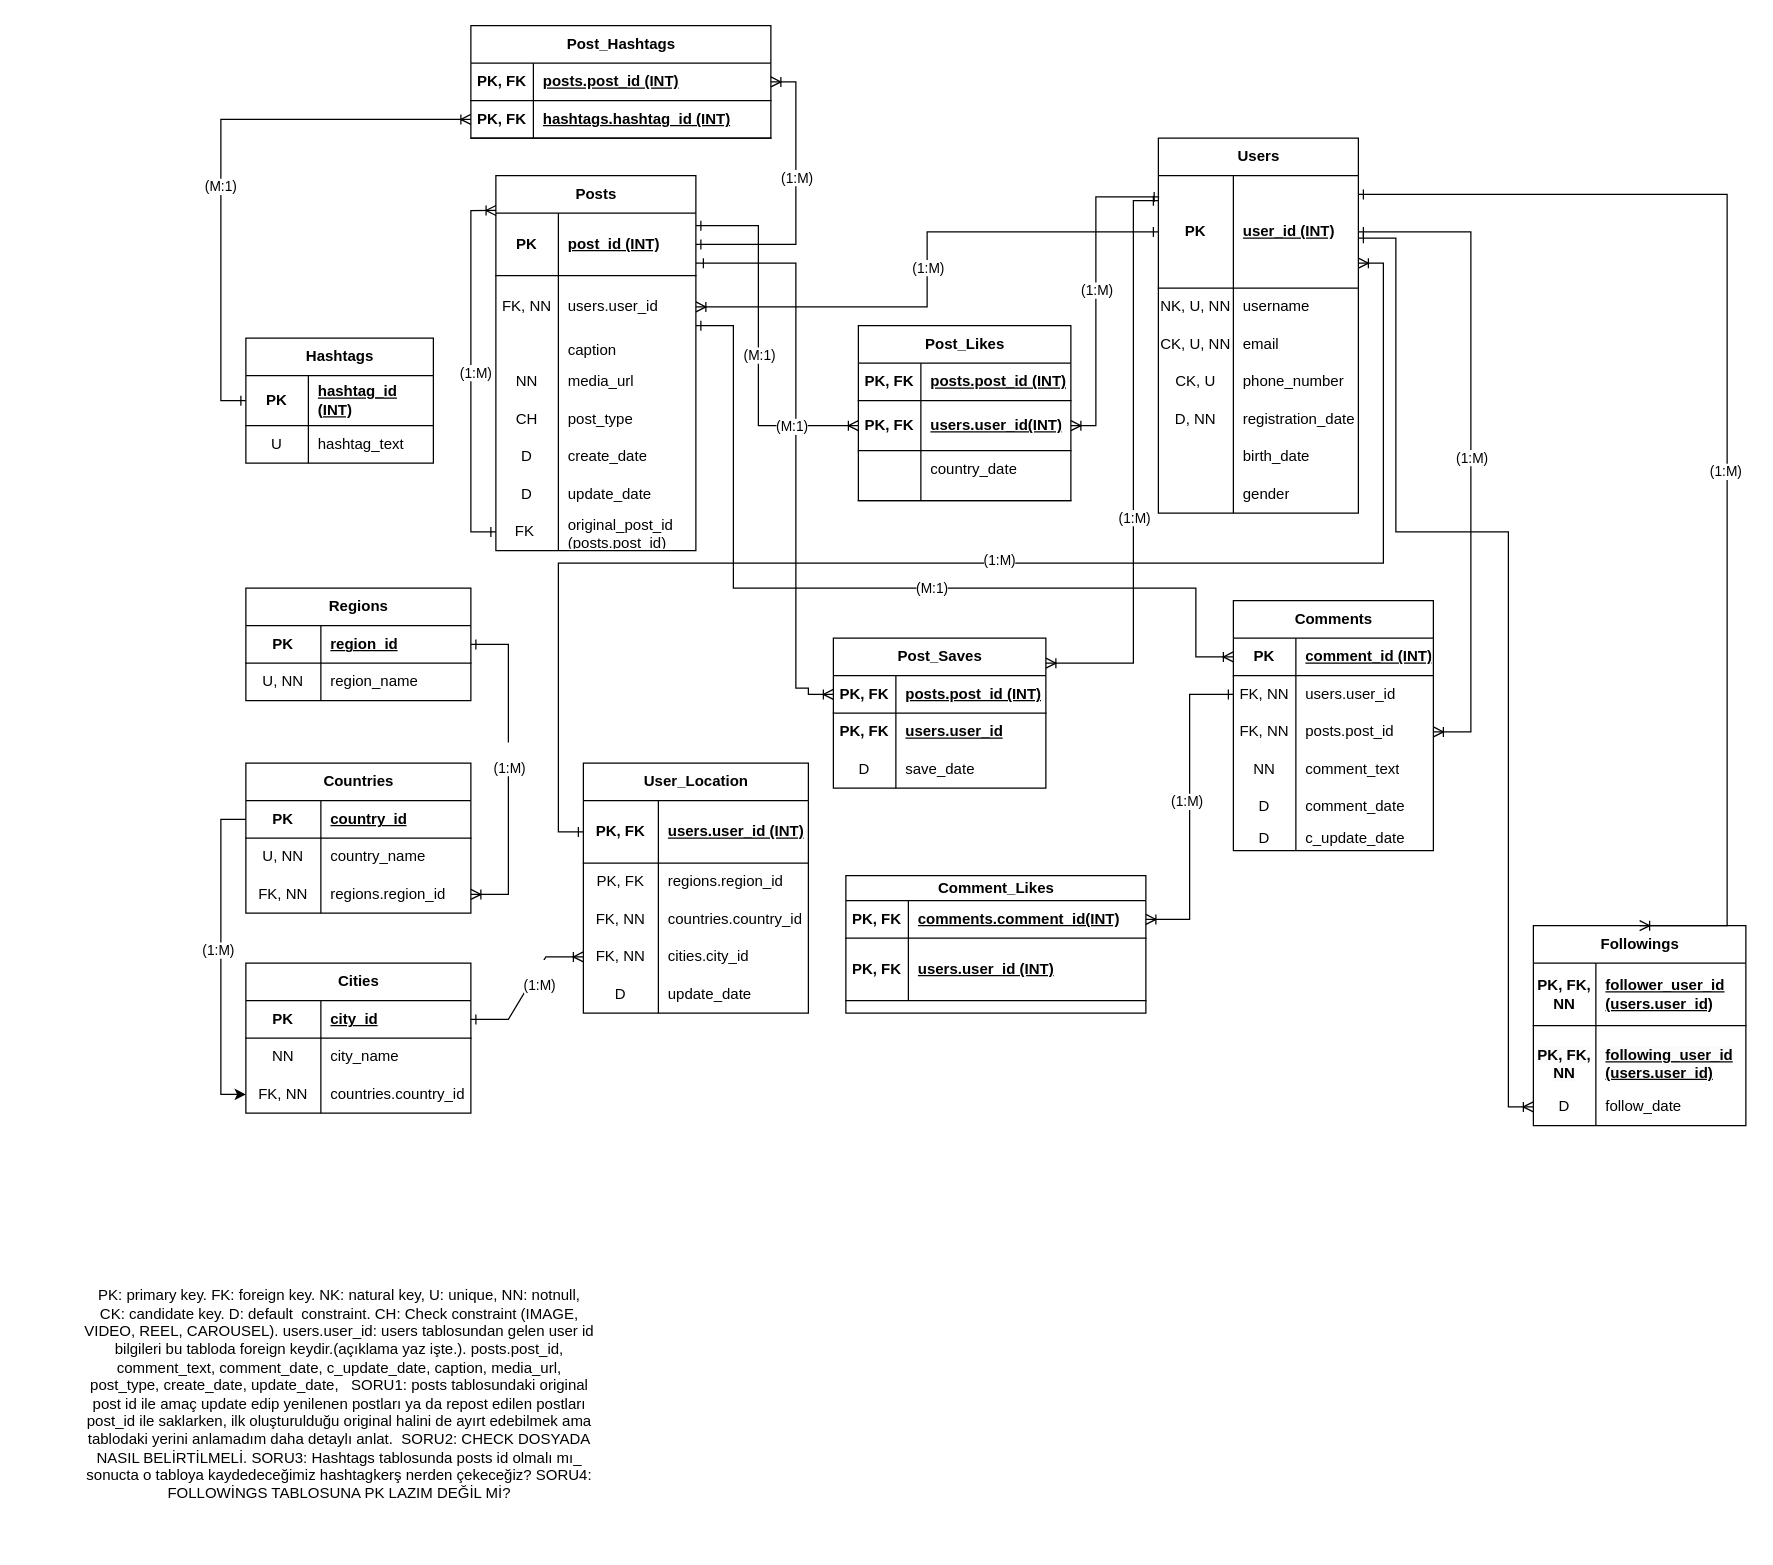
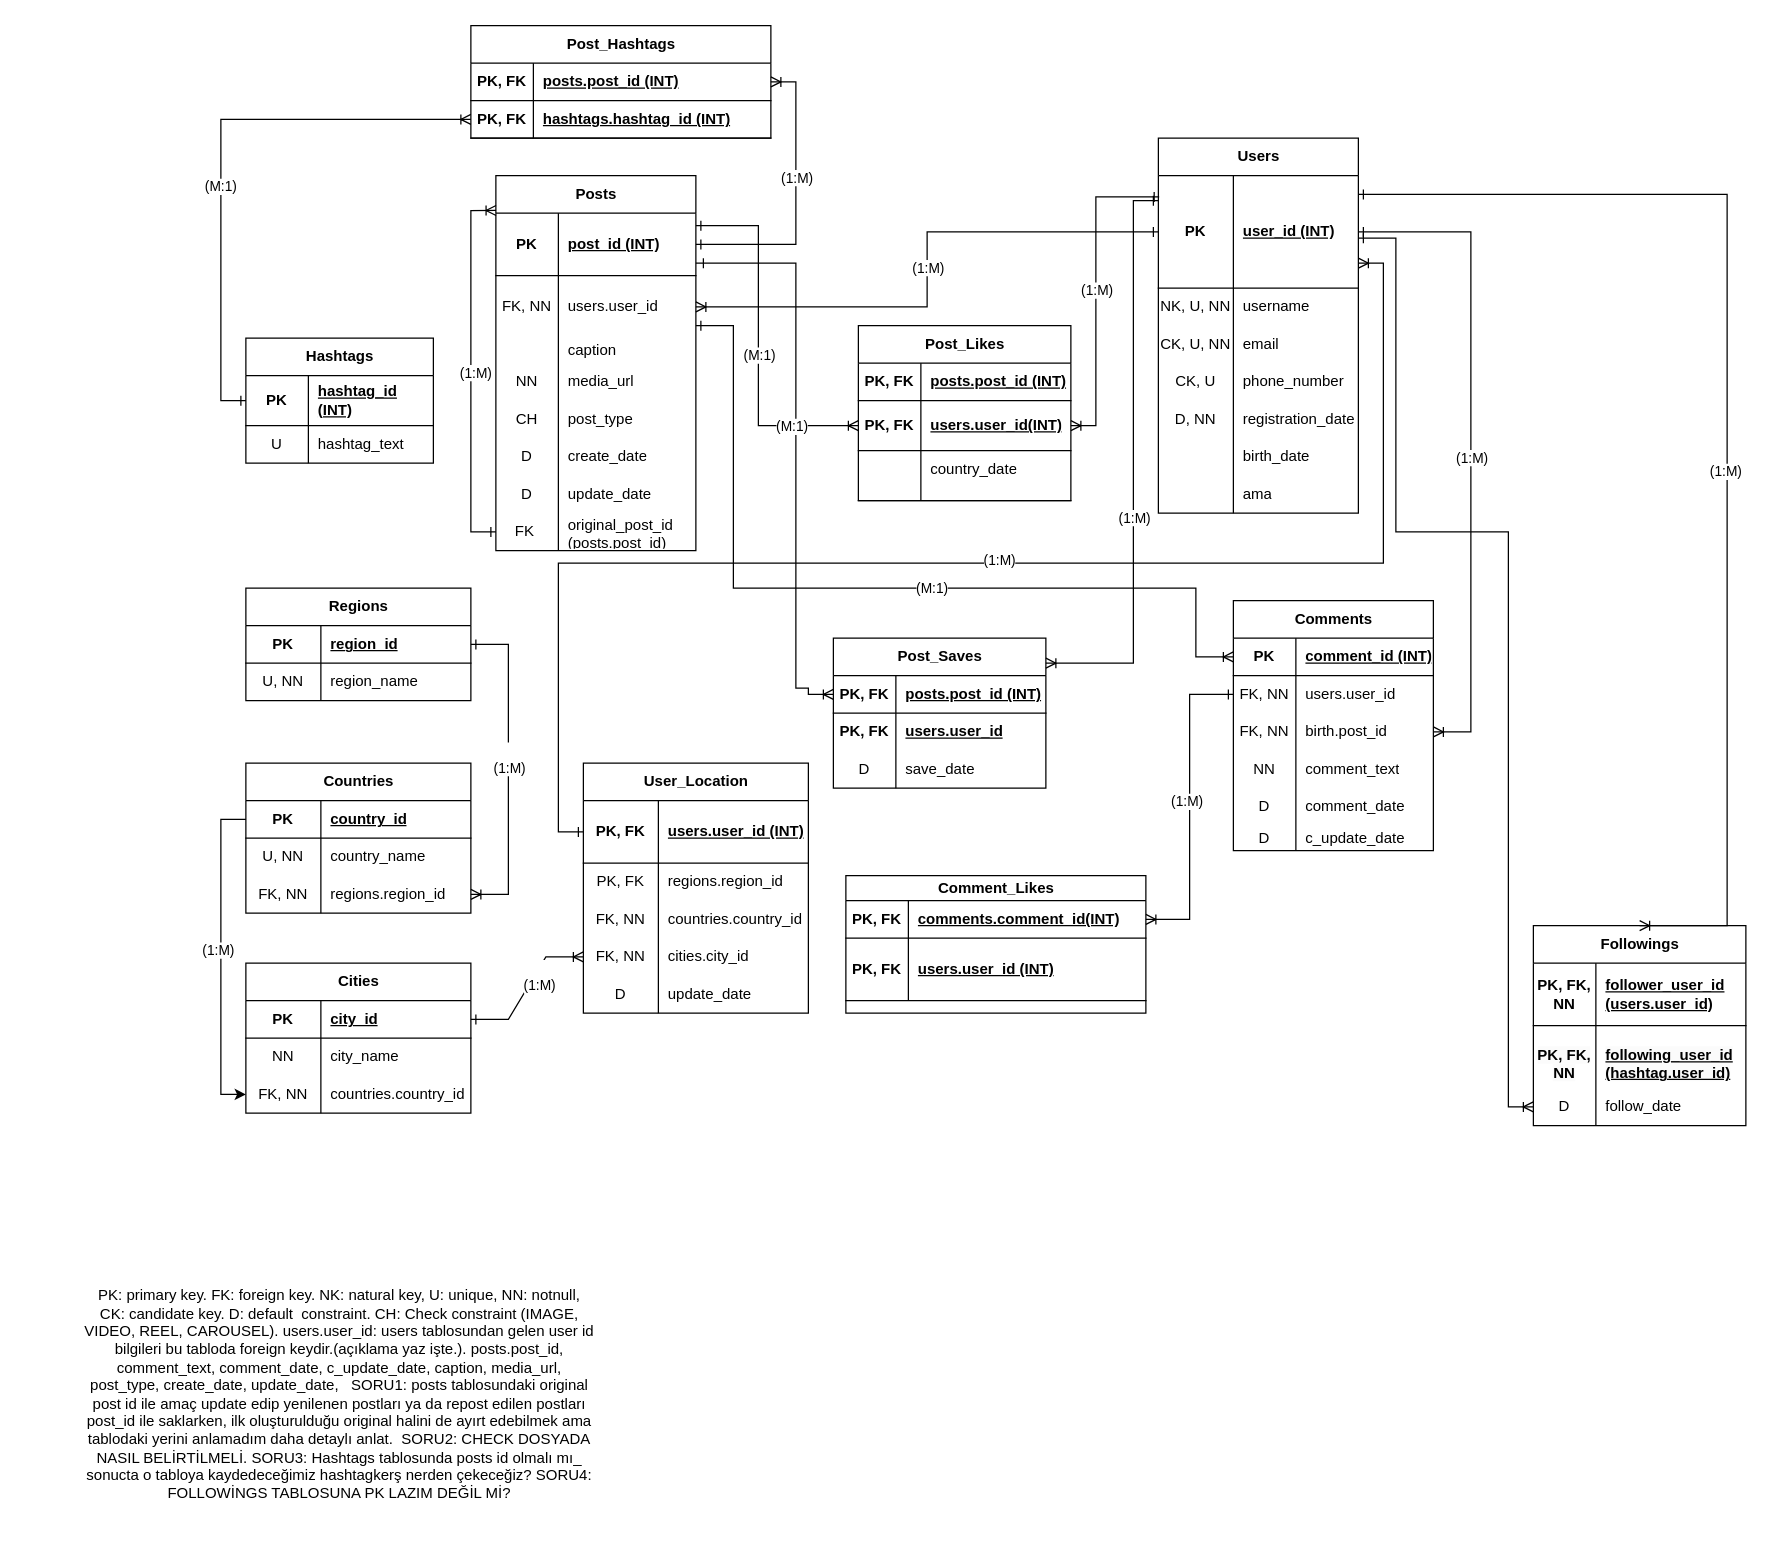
(1268, 494) -> (1256, 494)
(1356, 732) -> (1354, 732)
(1676, 1057) -> (1676, 1057)
